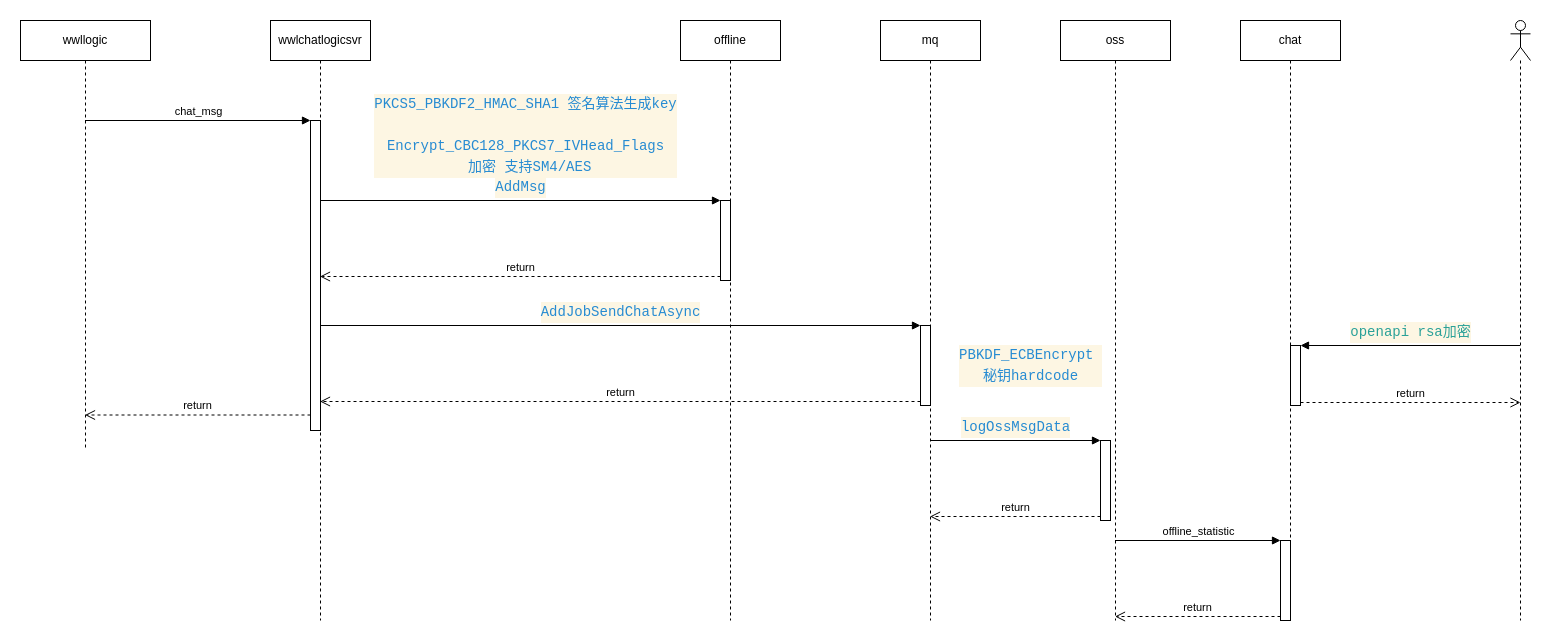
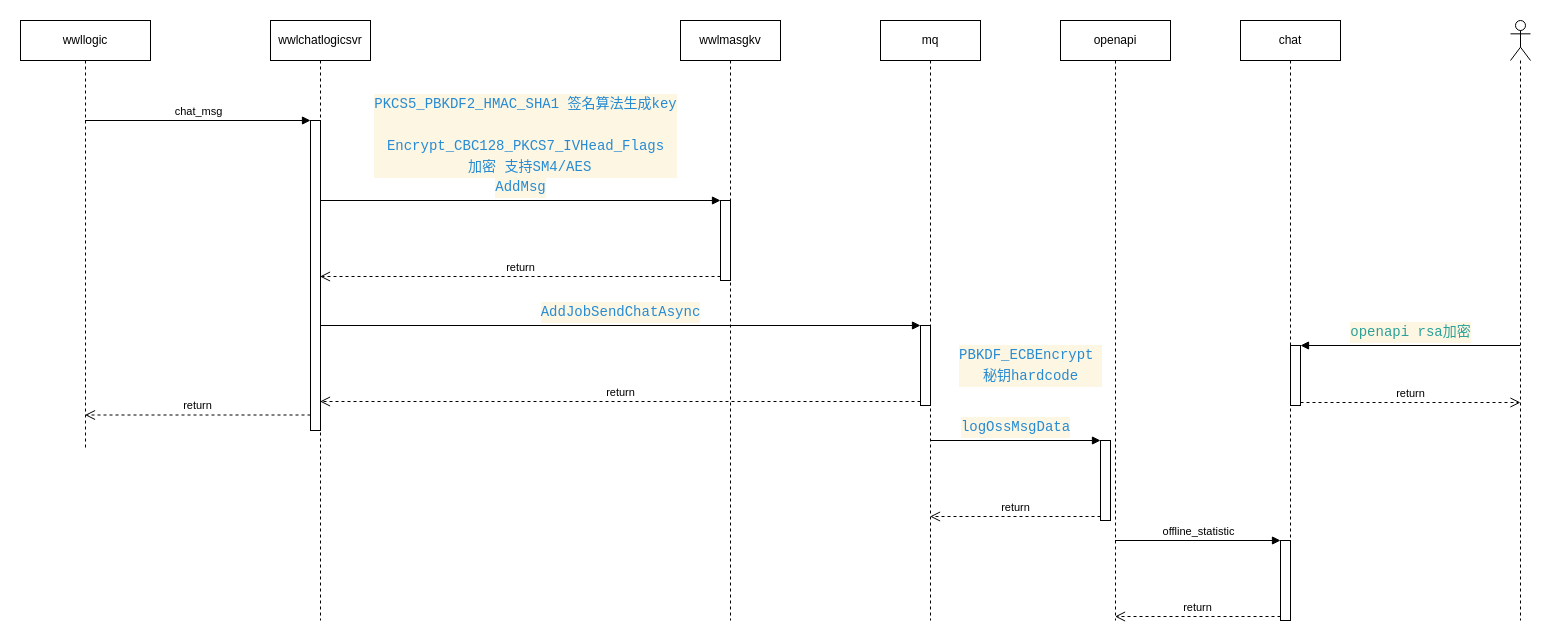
(731, 41) -> (731, 41)
(1116, 41) -> (1116, 41)
